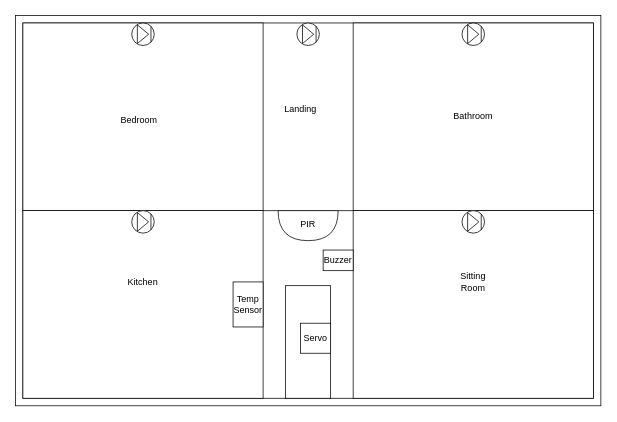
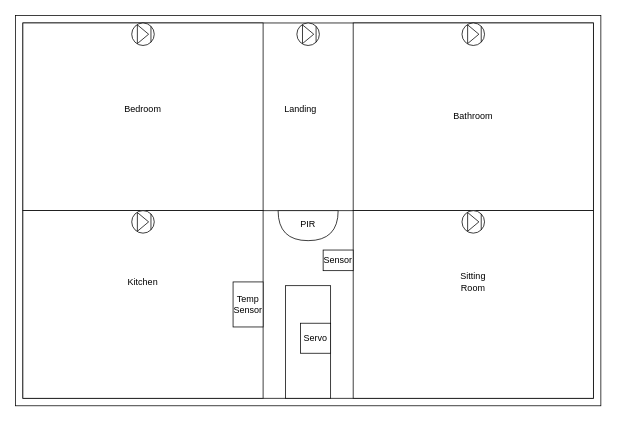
(139, 120) -> (143, 109)
(338, 260) -> (338, 260)
